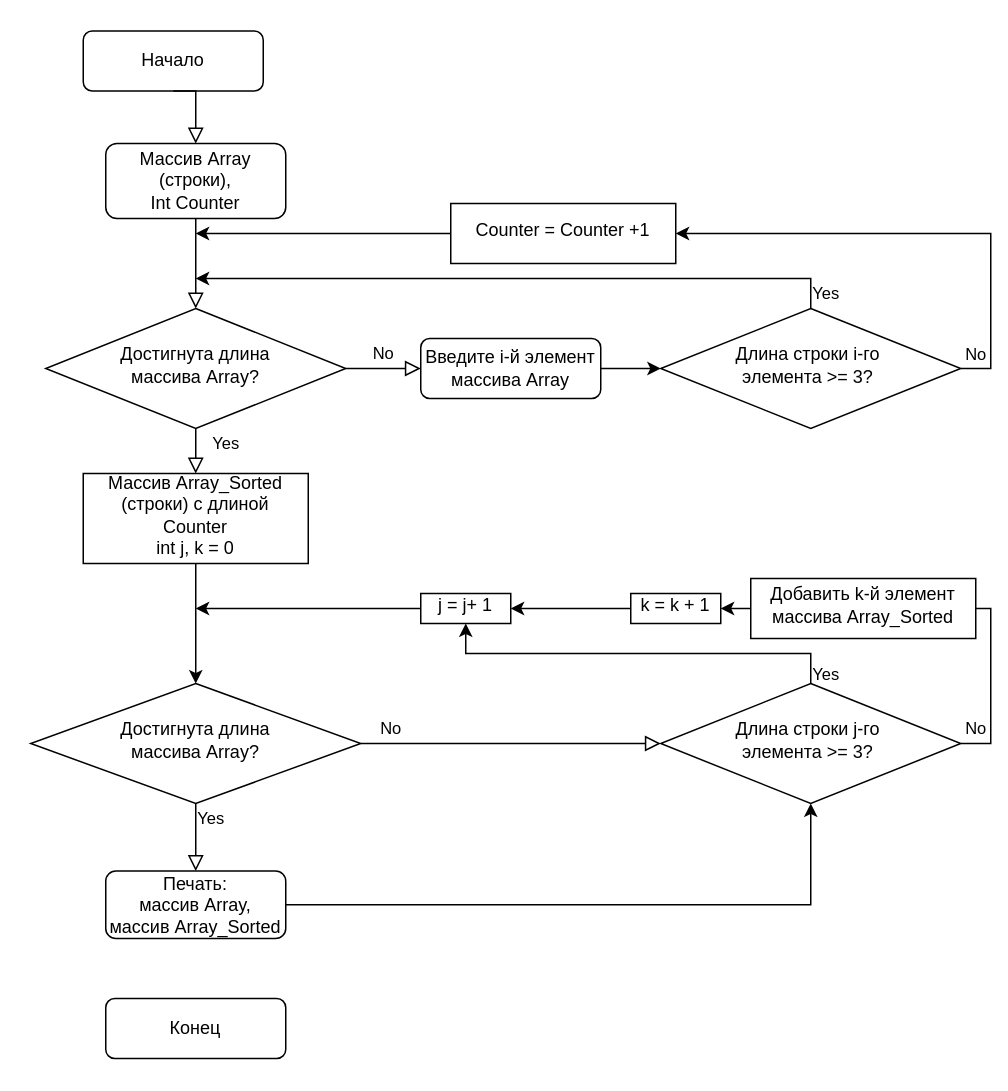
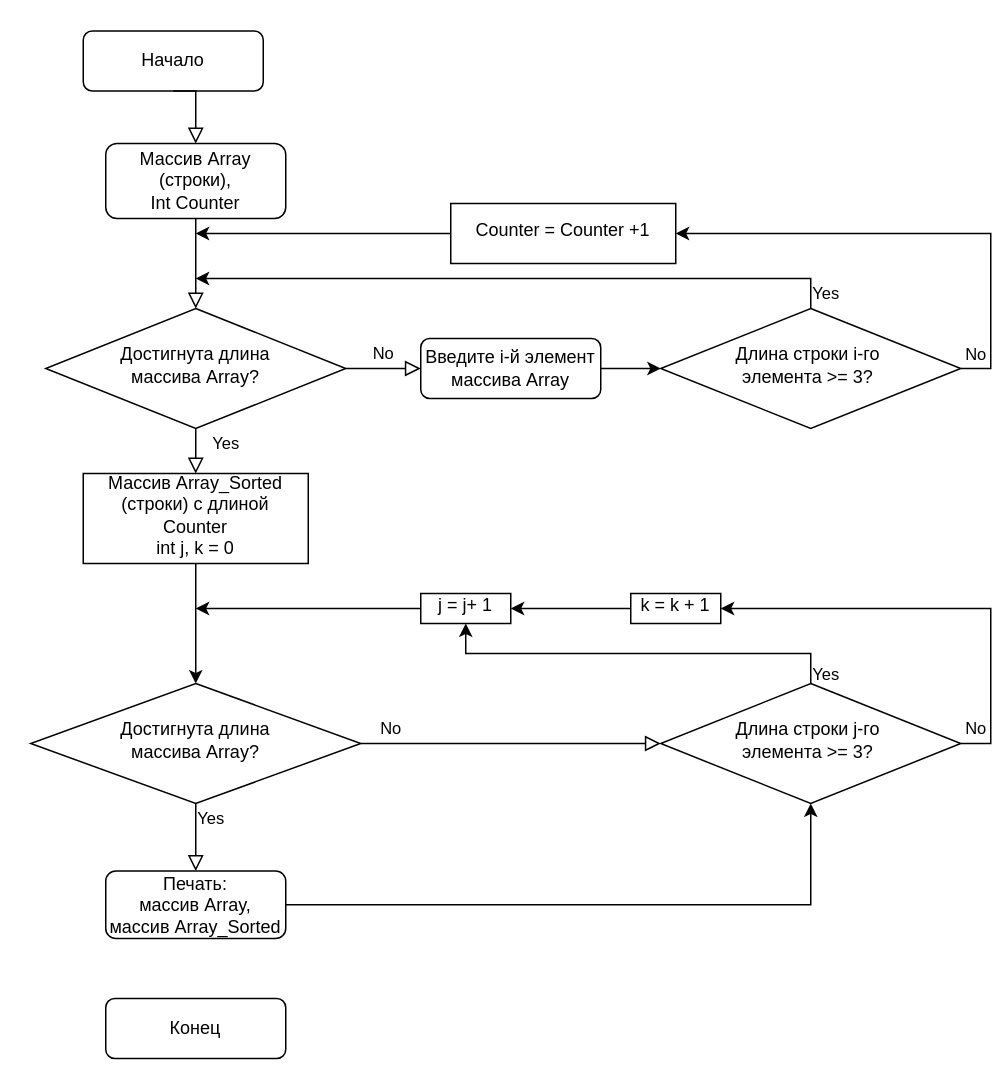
(863, 608) -> none
